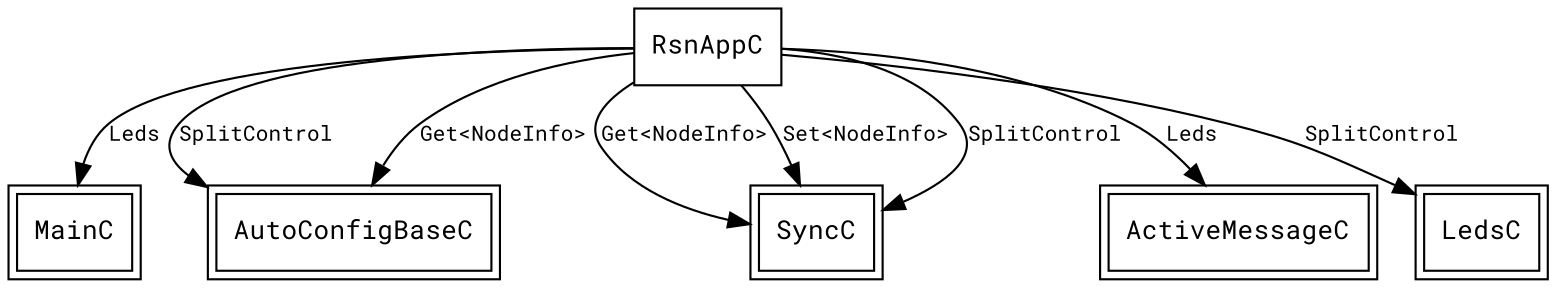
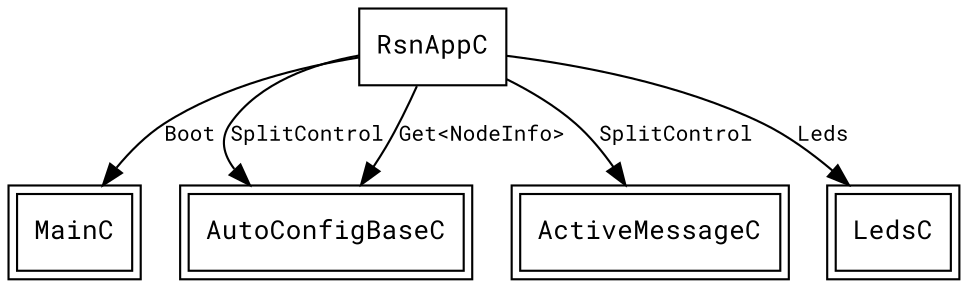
(135, 135) -> (191, 135)
(1193, 135) -> (677, 135)
(1383, 135) -> (824, 135)
(817, 232) -> none
